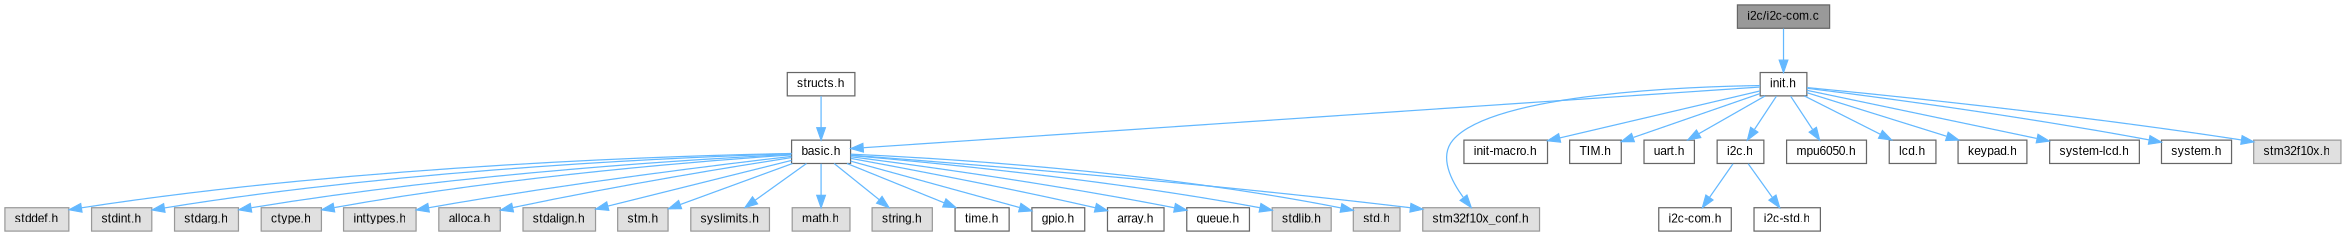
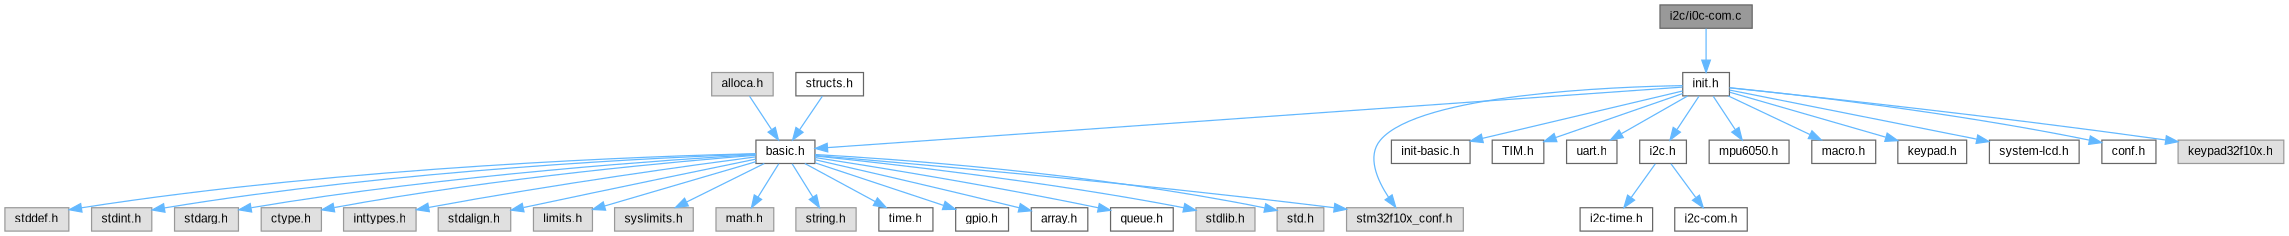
(1784, 17) -> (1706, 17)
(1506, 152) -> (1431, 152)
(1913, 152) -> (1844, 152)
(2197, 152) -> (2129, 152)
(2297, 152) -> (2231, 152)
(638, 183) -> (760, 113)
(643, 219) -> (563, 219)
(1787, 219) -> (1616, 219)
